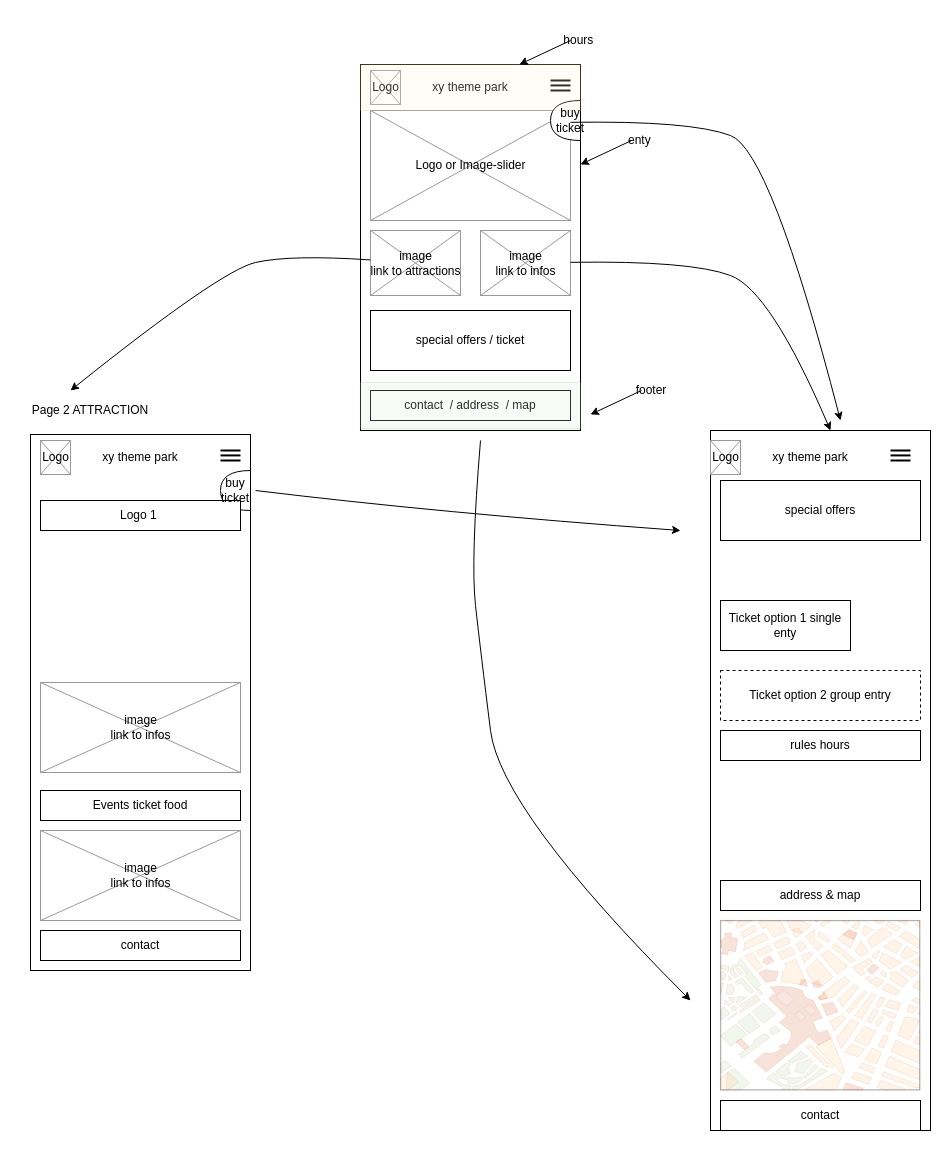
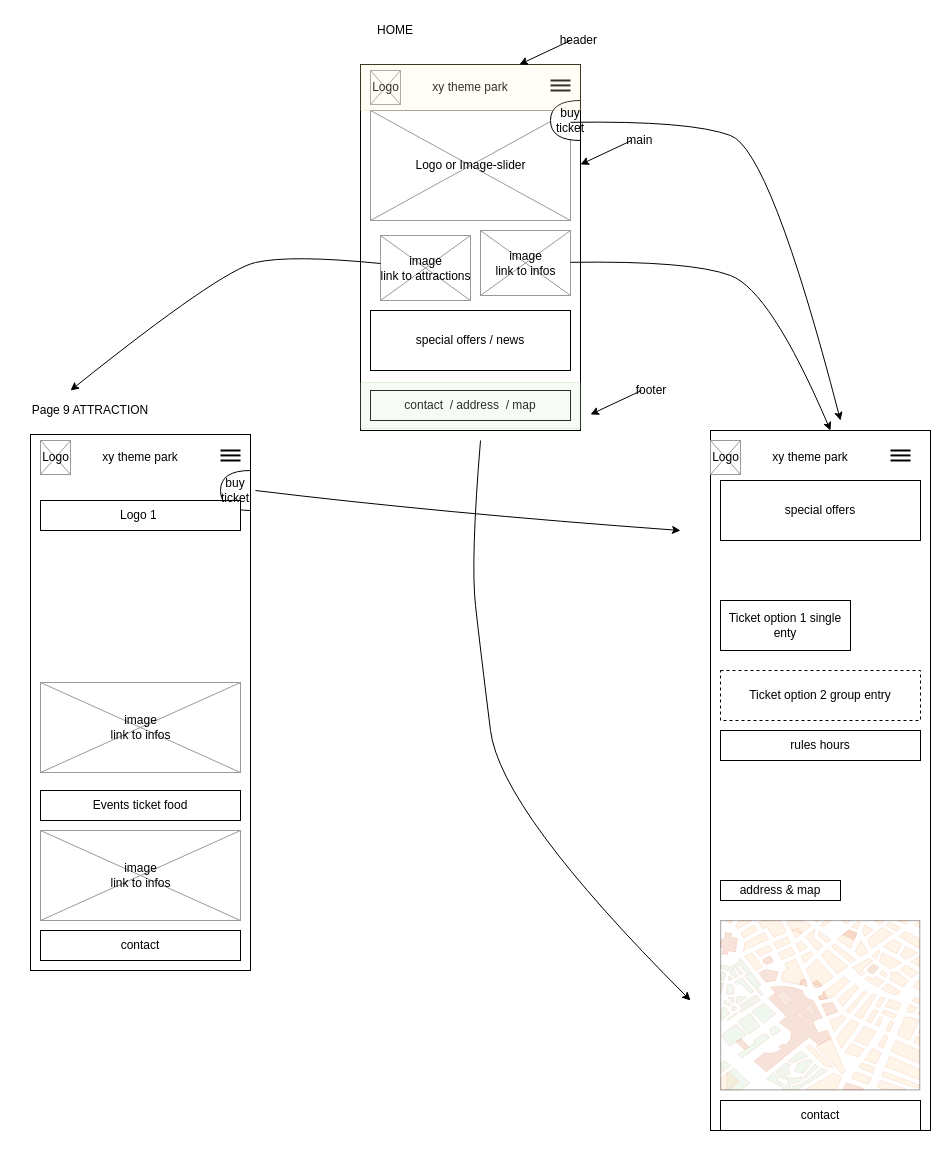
none -> (396, 31)
(581, 41) -> (581, 41)
(642, 141) -> (642, 141)
(416, 263) -> (426, 268)
(471, 341) -> (471, 341)
(91, 411) -> (91, 411)
(821, 896) -> (781, 891)
